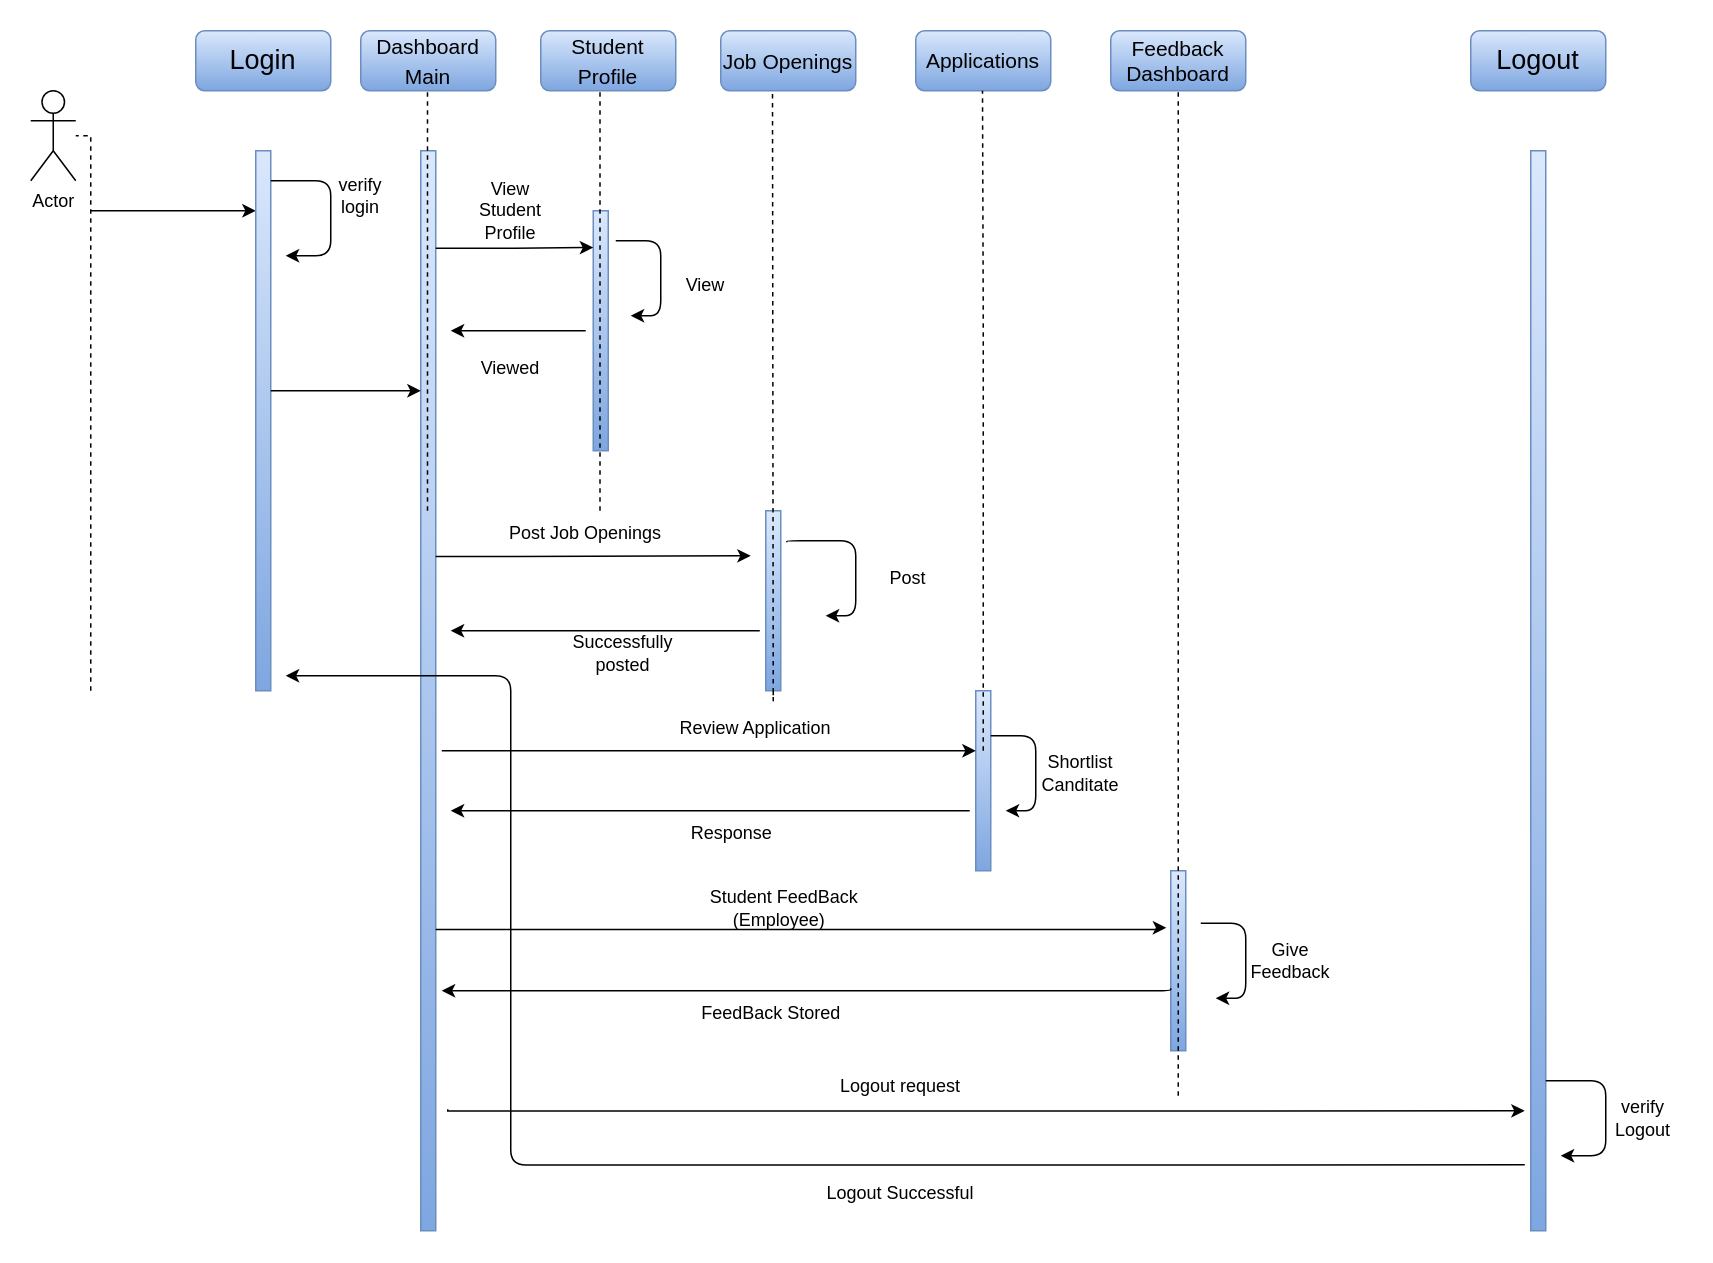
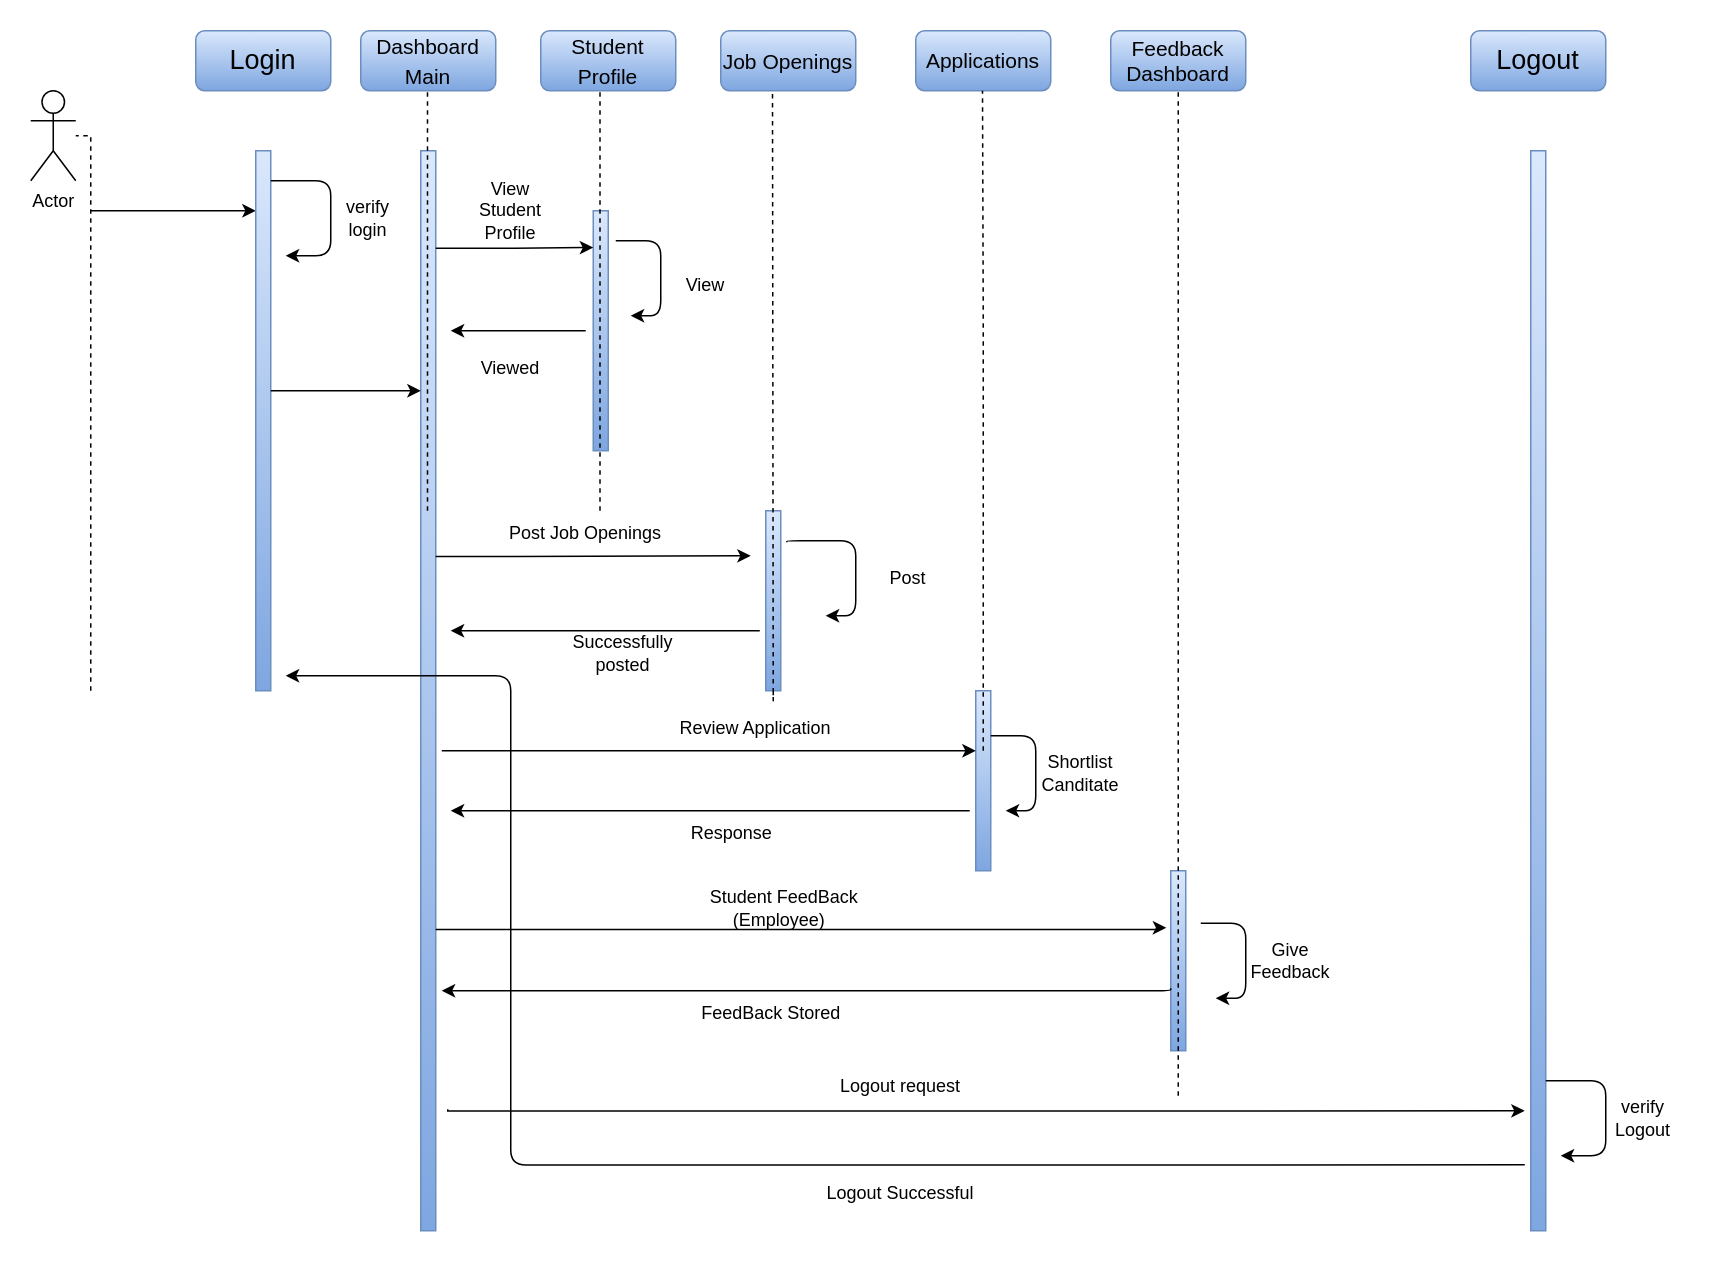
(361, 196) -> (368, 218)
